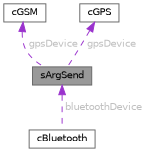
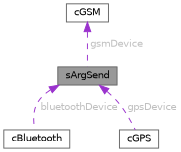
(52, 44) -> (115, 44)
(79, 49) -> (123, 109)
